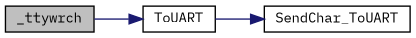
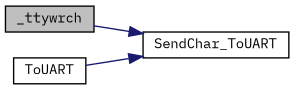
(112, 19) -> (112, 29)
